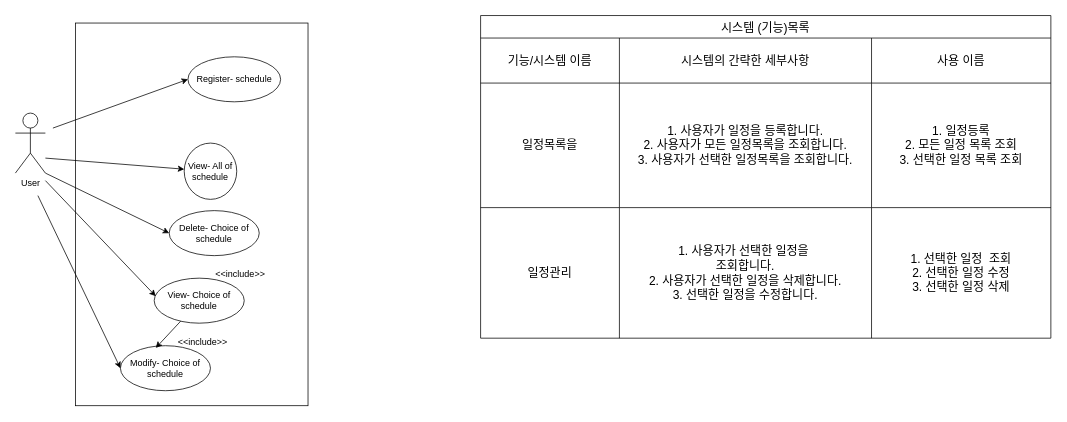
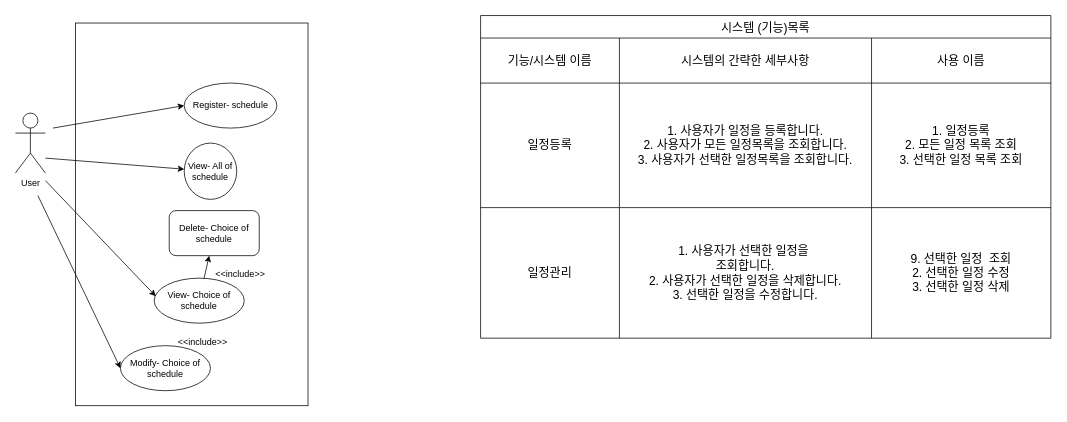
(234, 79) -> (230, 105)
(550, 145) -> (550, 145)
(105, 202) -> none
(214, 233) -> (214, 233)
none -> (206, 269)
(961, 273) -> (961, 273)
(170, 332) -> none
